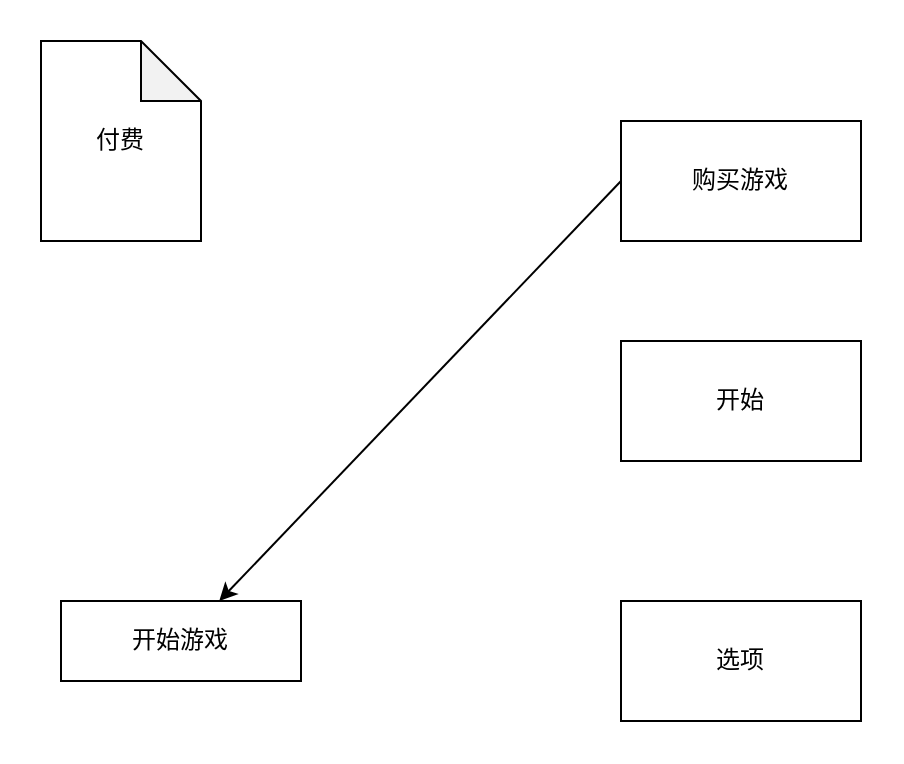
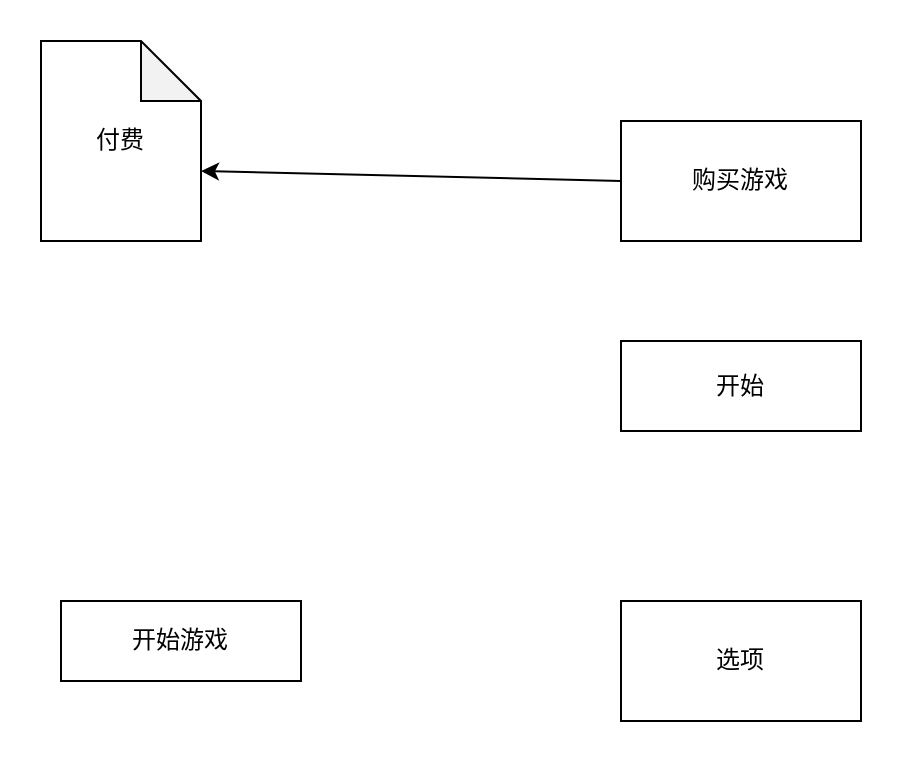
(425, 386) -> (418, 176)
(741, 401) -> (741, 386)
